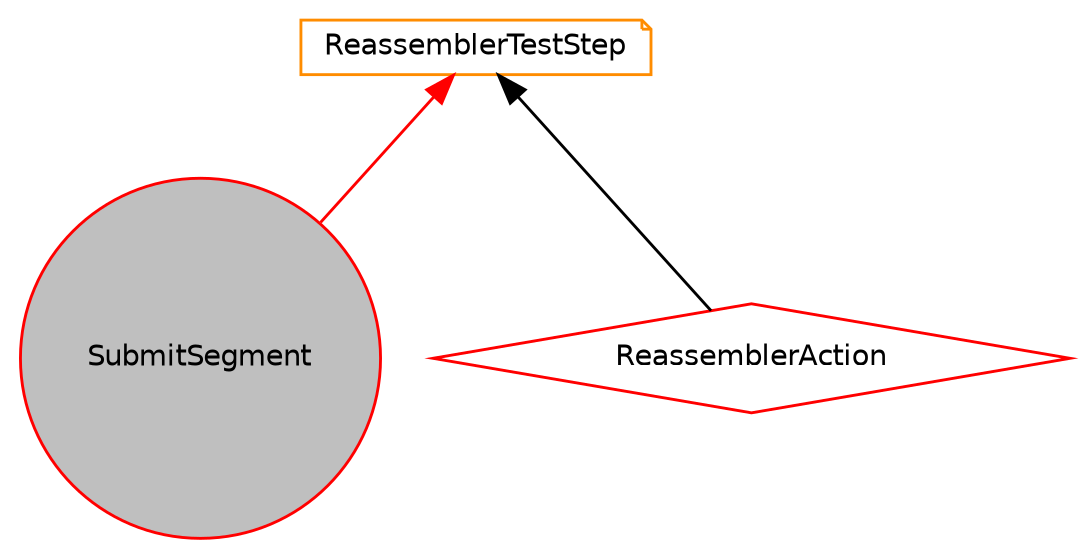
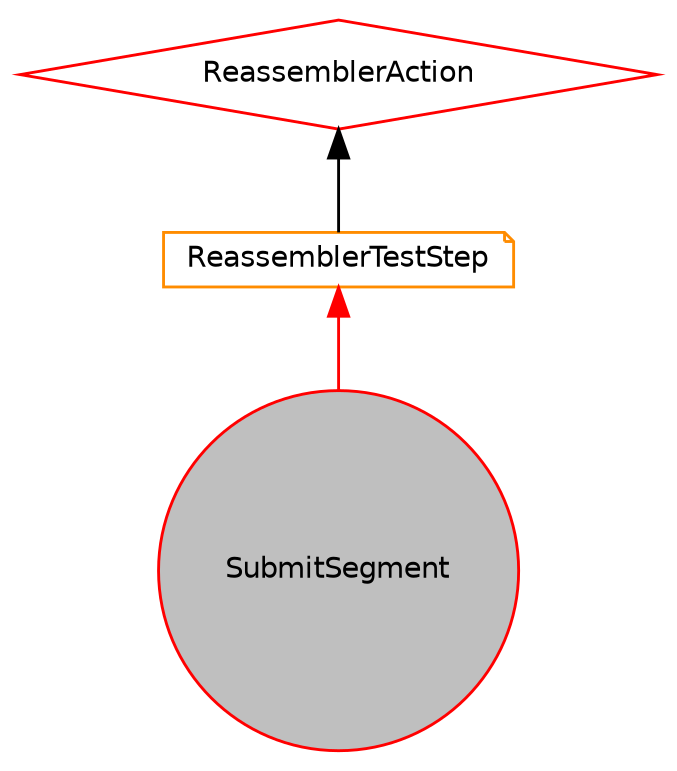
(614, 204) -> (339, 196)
